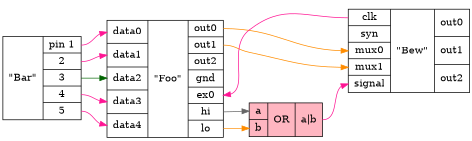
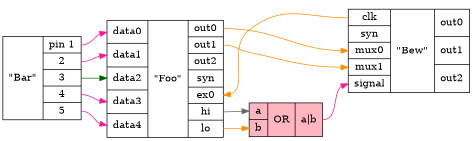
(263, 21) -> (263, 21)
(206, 78) -> (206, 78)
